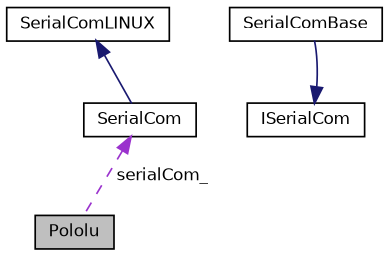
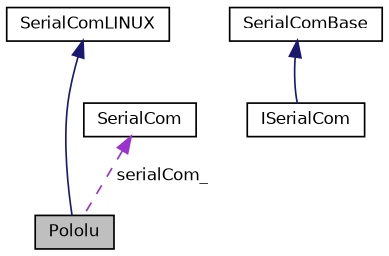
(317, 64) -> (295, 80)
(118, 79) -> (66, 136)
